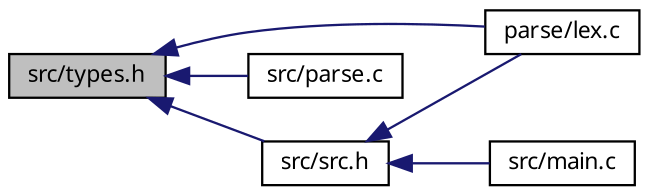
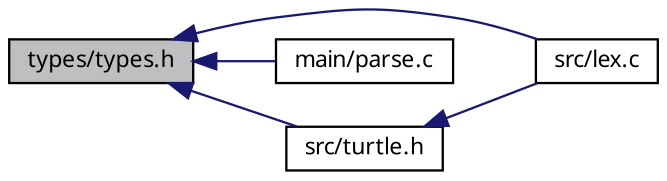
(562, 32) -> (597, 61)
(87, 76) -> (101, 61)
(325, 76) -> (365, 61)
(325, 163) -> (365, 149)
(562, 163) -> none
